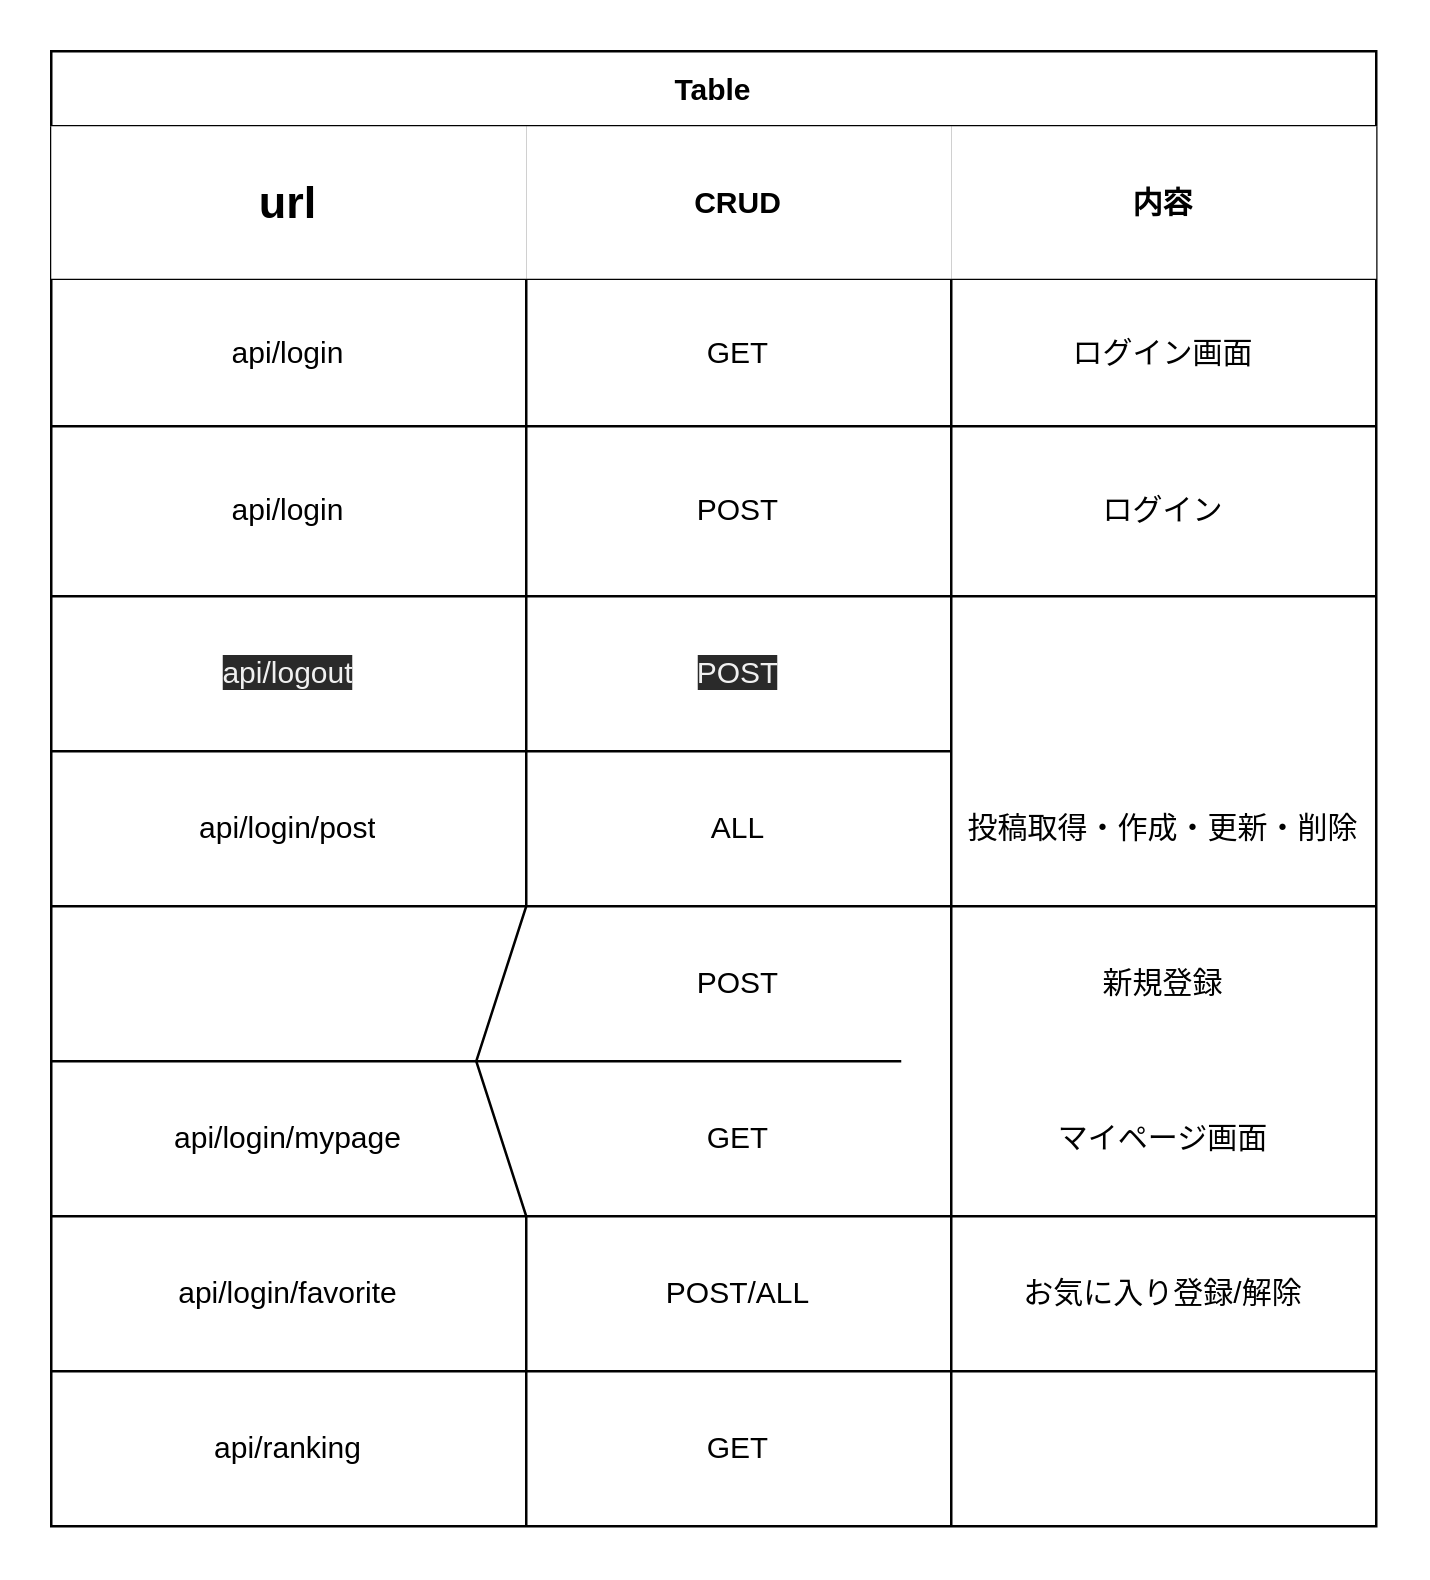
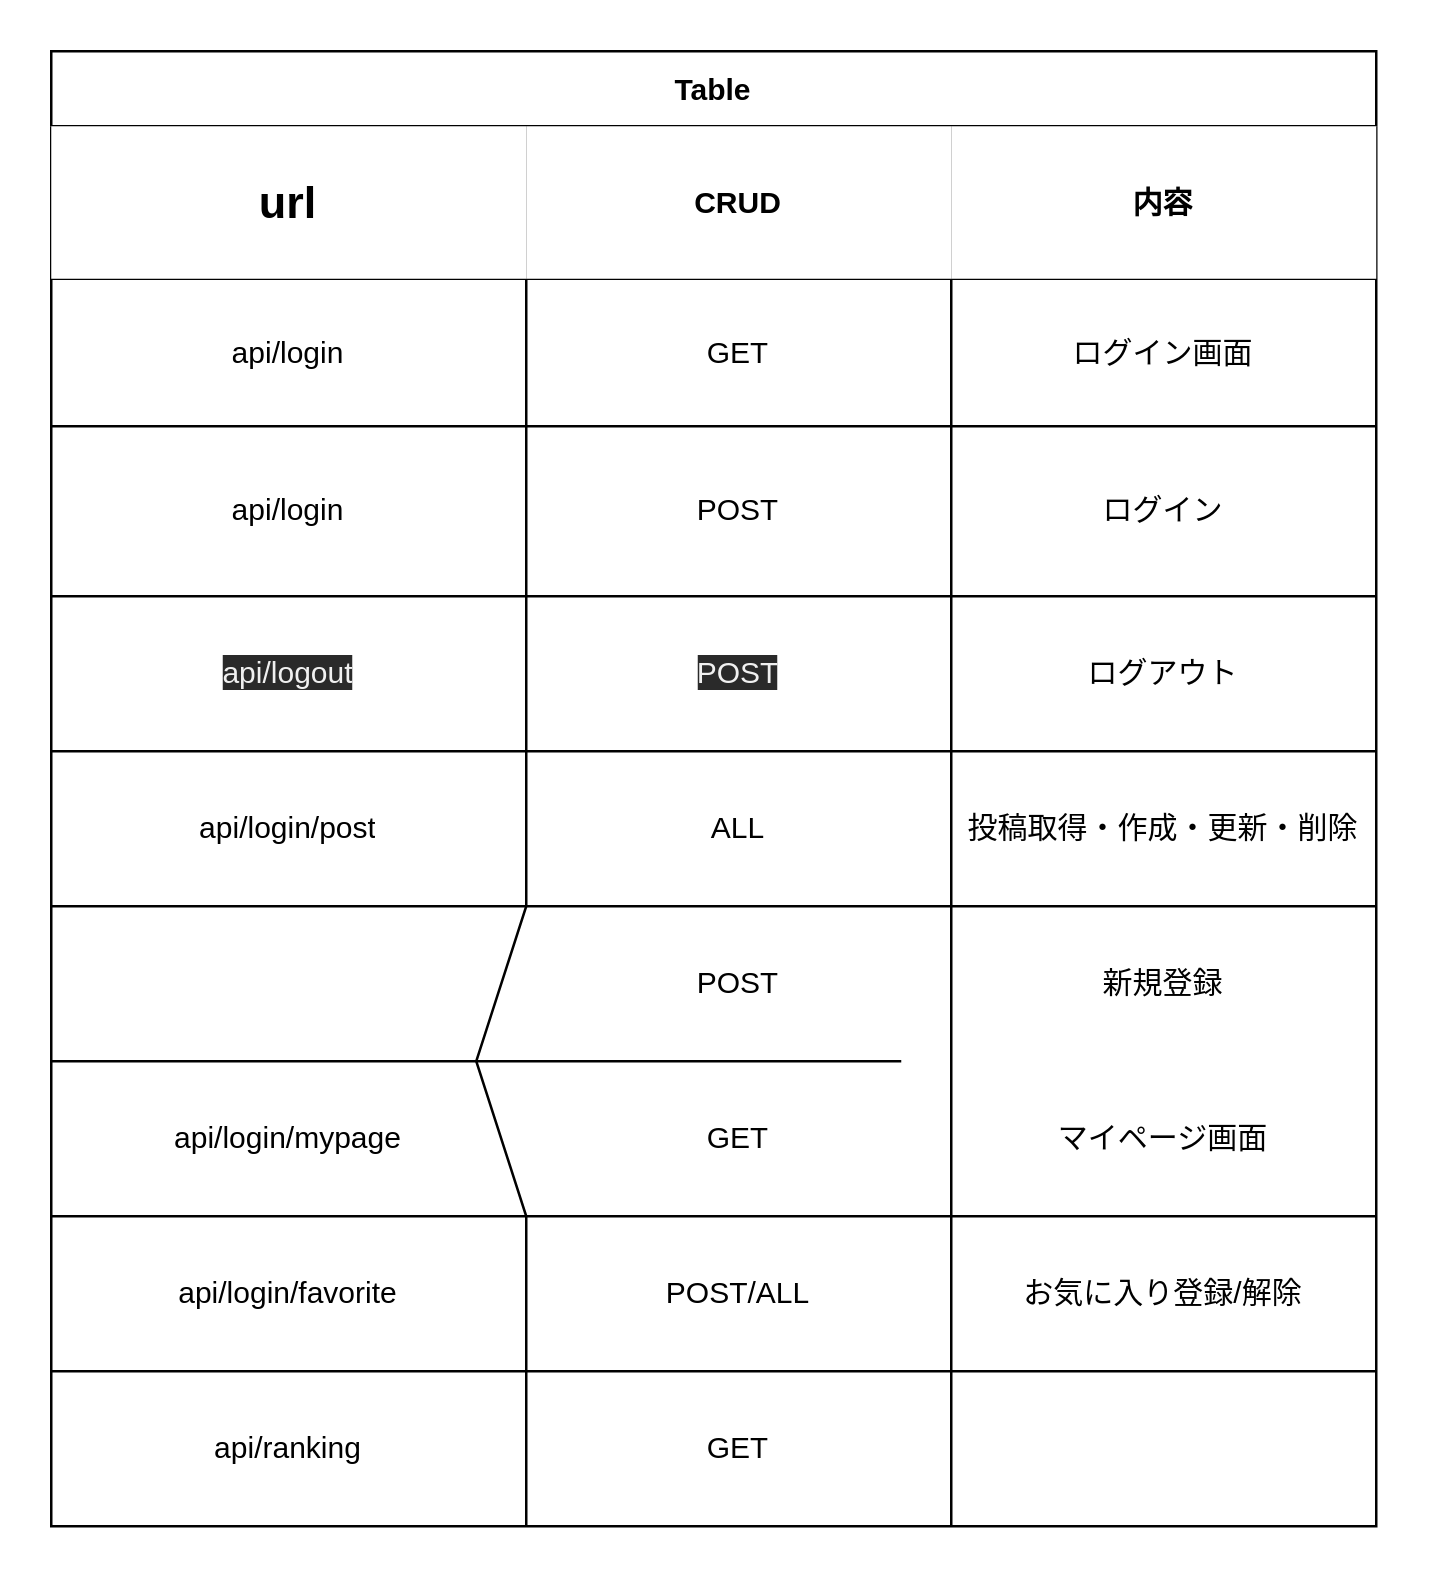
none -> (1164, 674)
